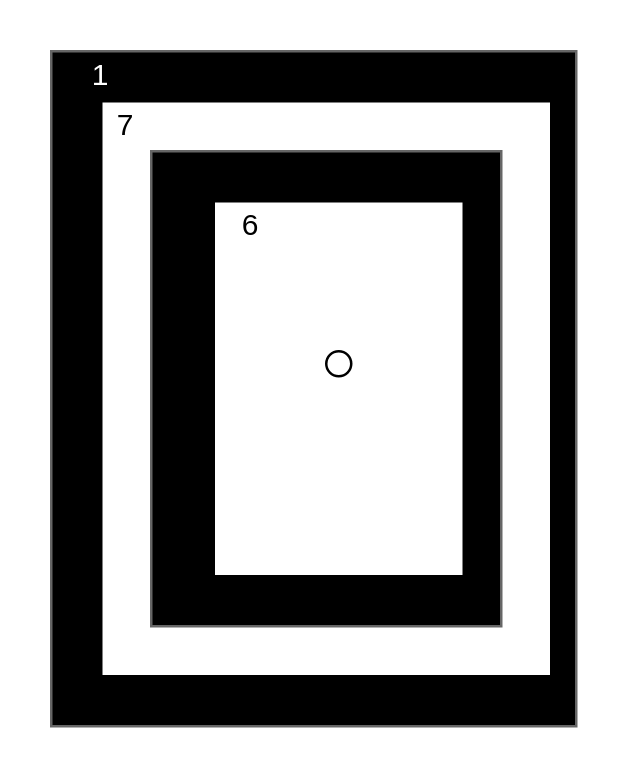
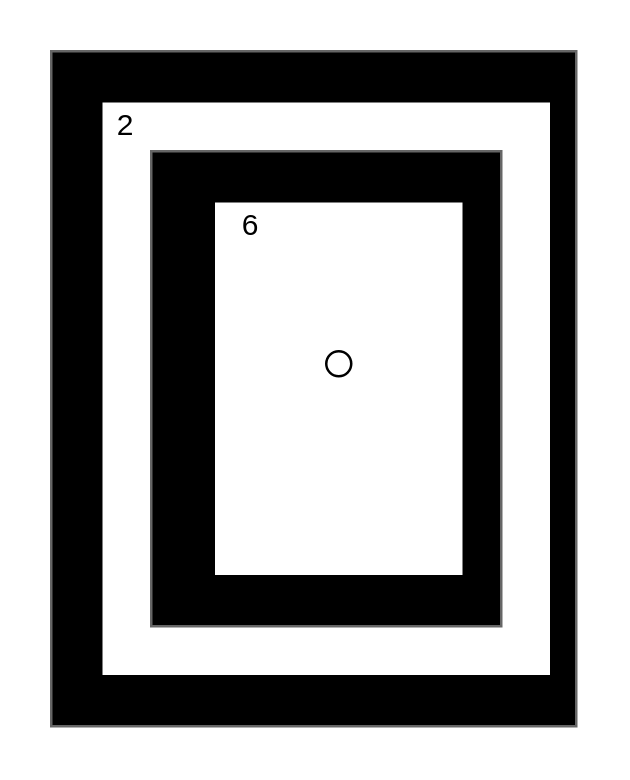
(101, 76) -> none
(126, 126) -> (126, 126)
